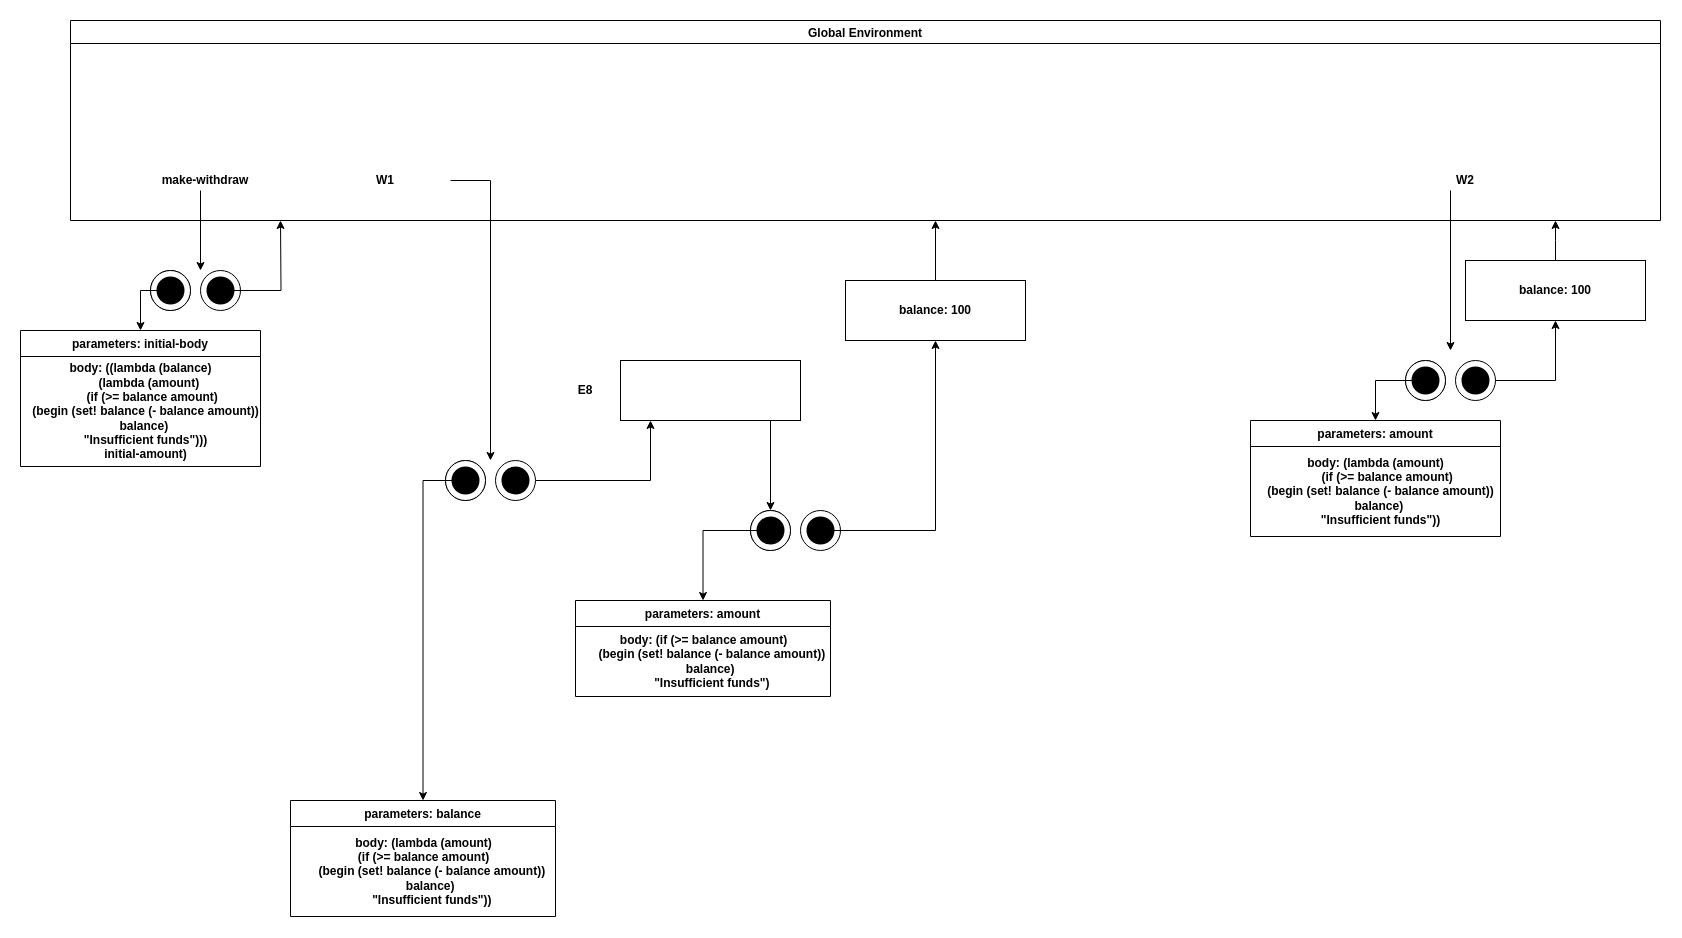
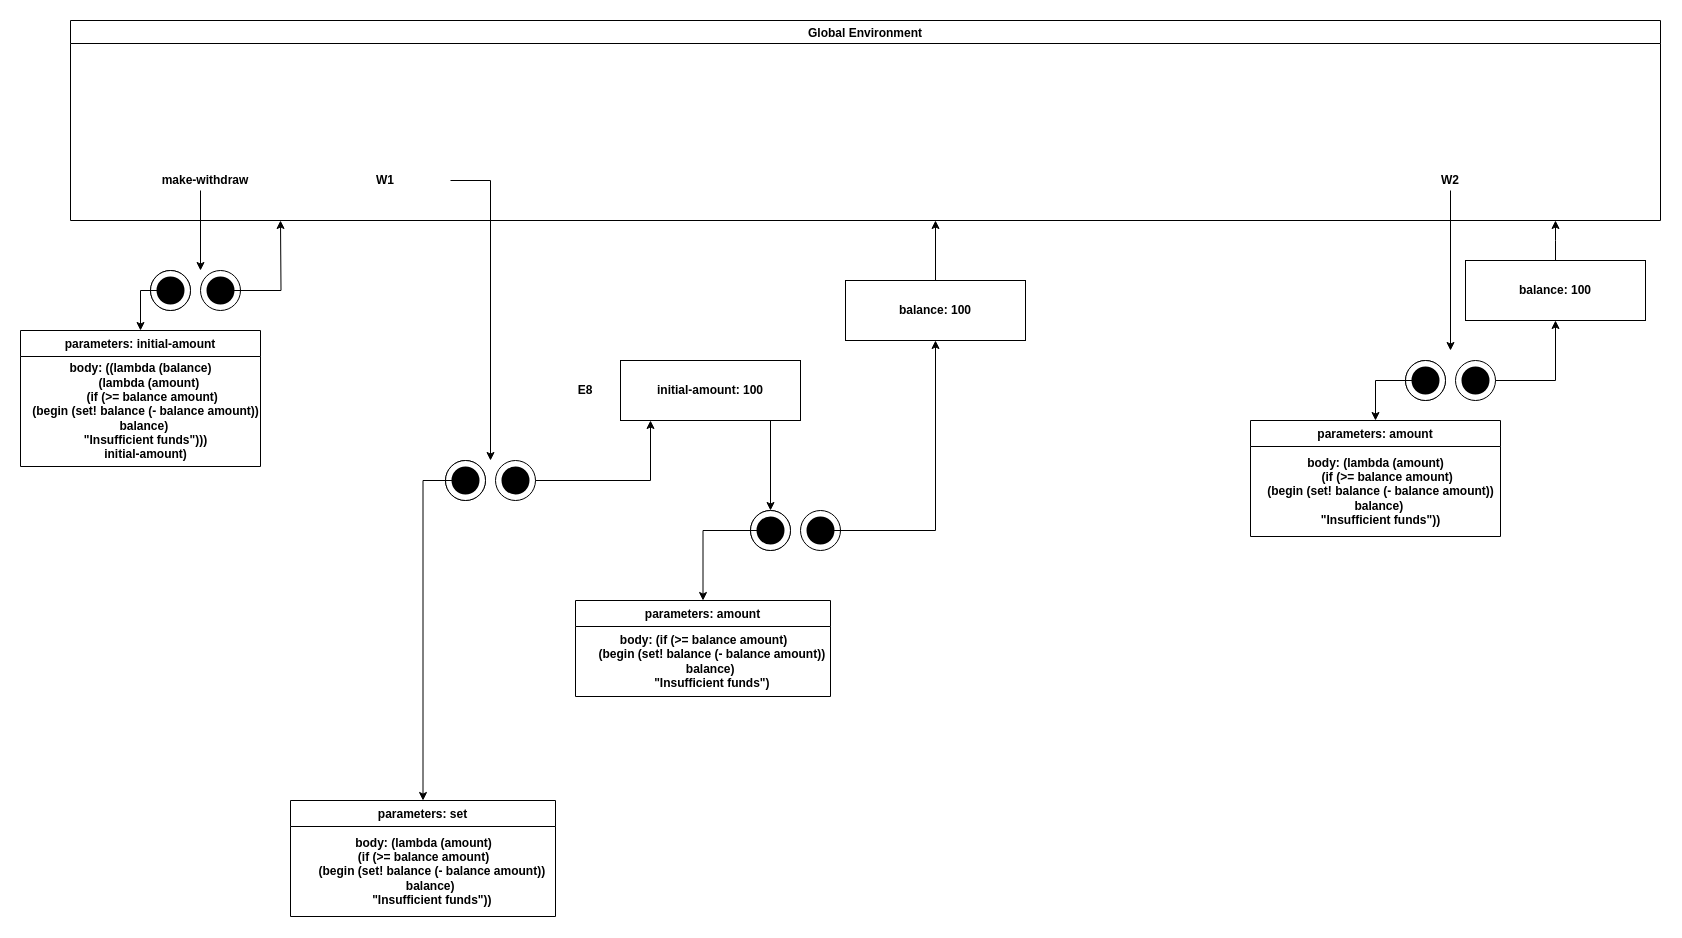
(1466, 181) -> (1451, 181)
(140, 344) -> (140, 344)
none -> (711, 391)
(423, 814) -> (423, 814)
